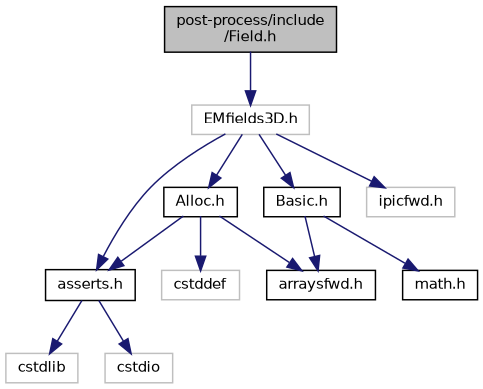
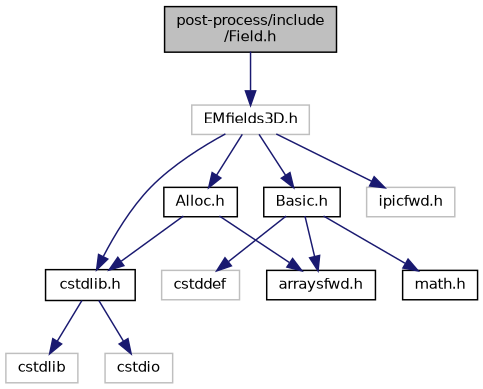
(201, 236) -> (263, 234)
(90, 285) -> (90, 285)
